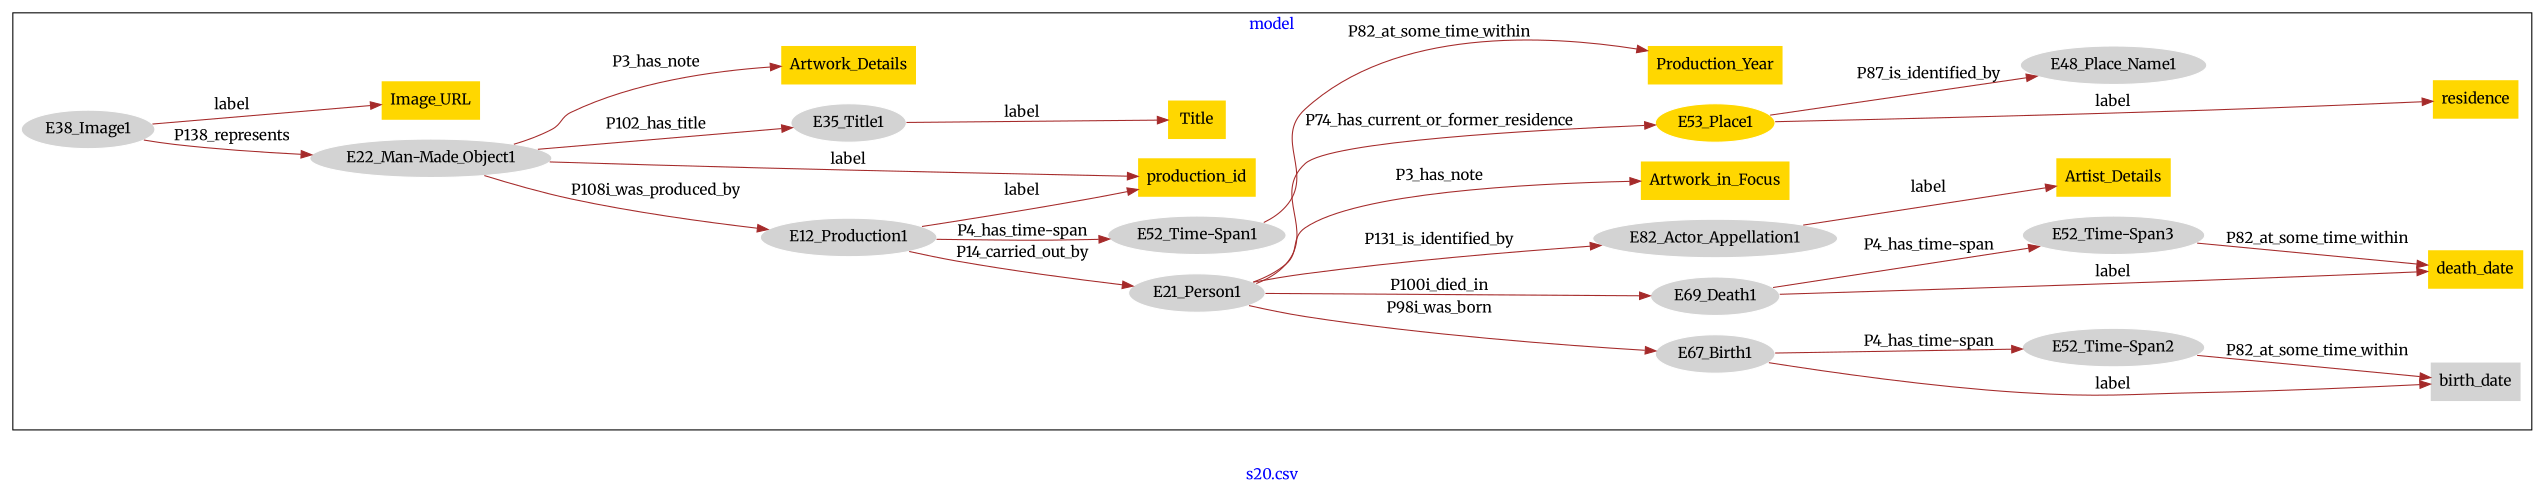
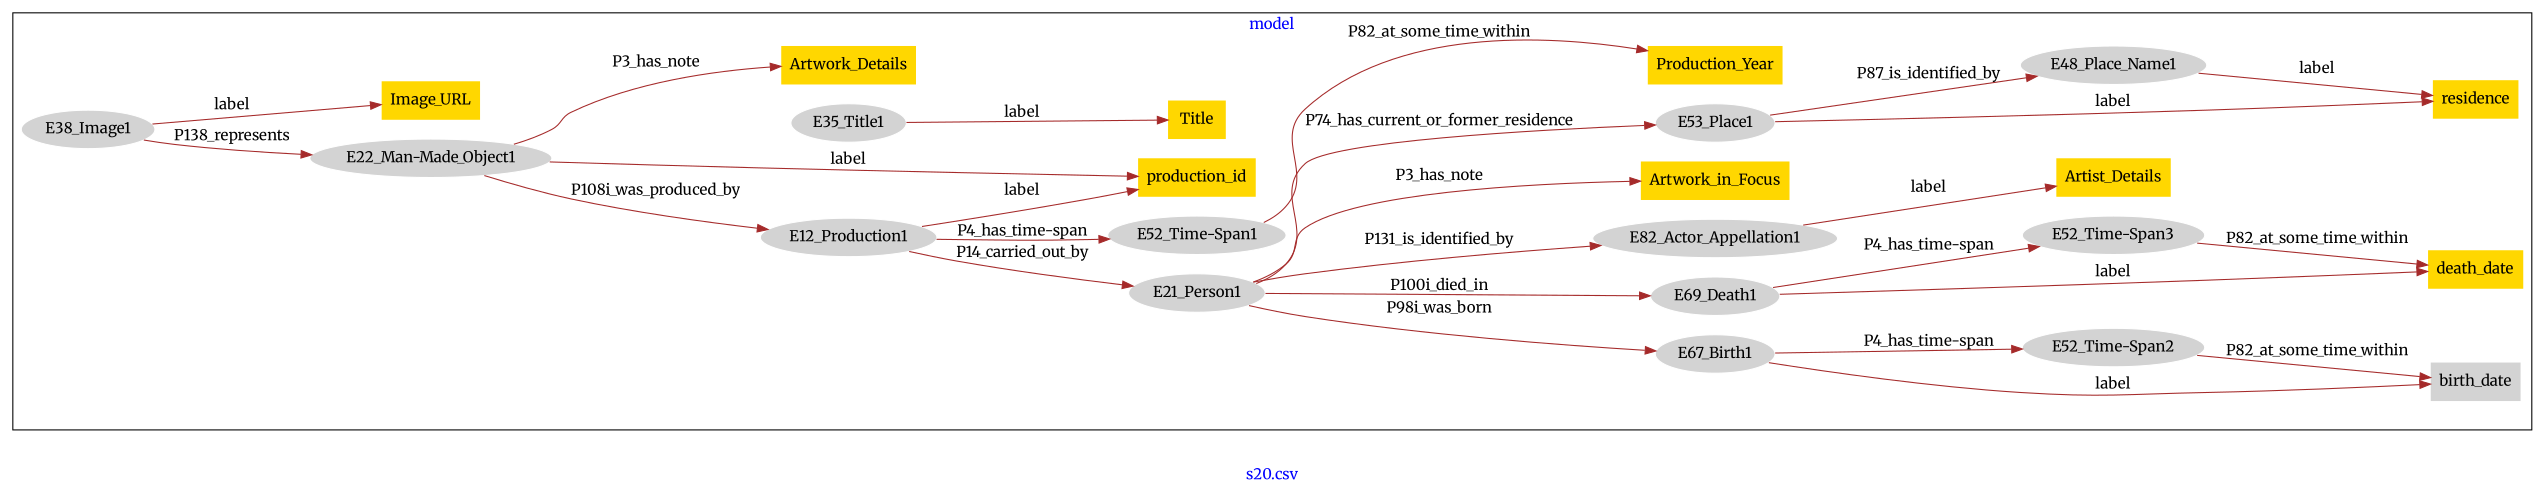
none -> (2310, 84)
(1715, 123) -> (1715, 123)
(660, 139) -> none
